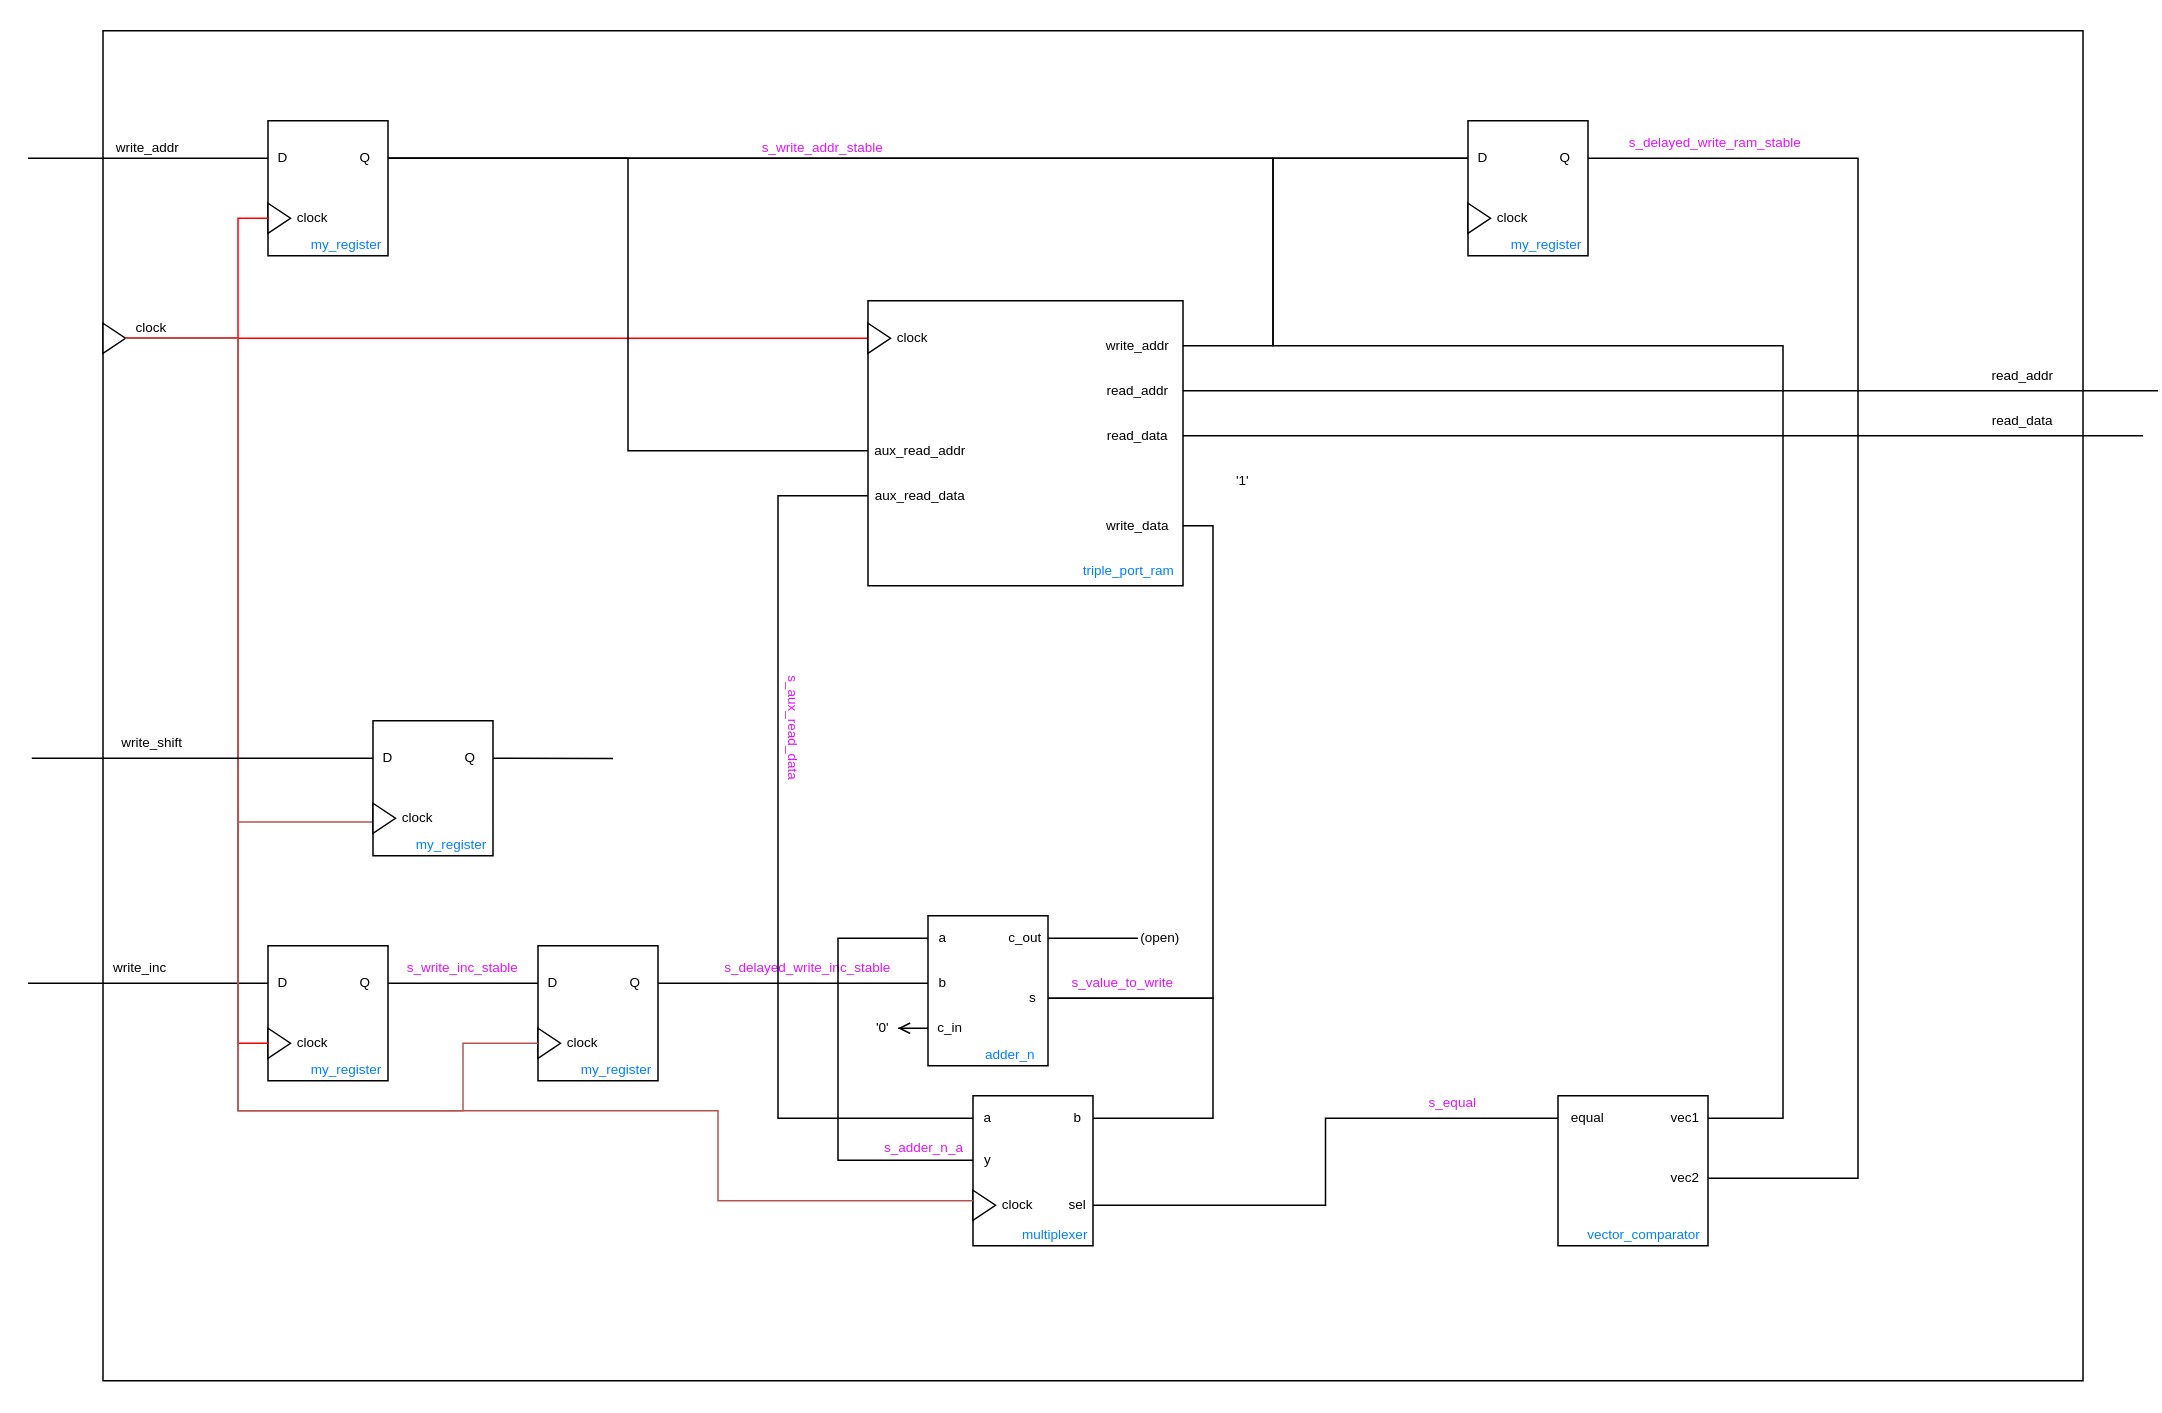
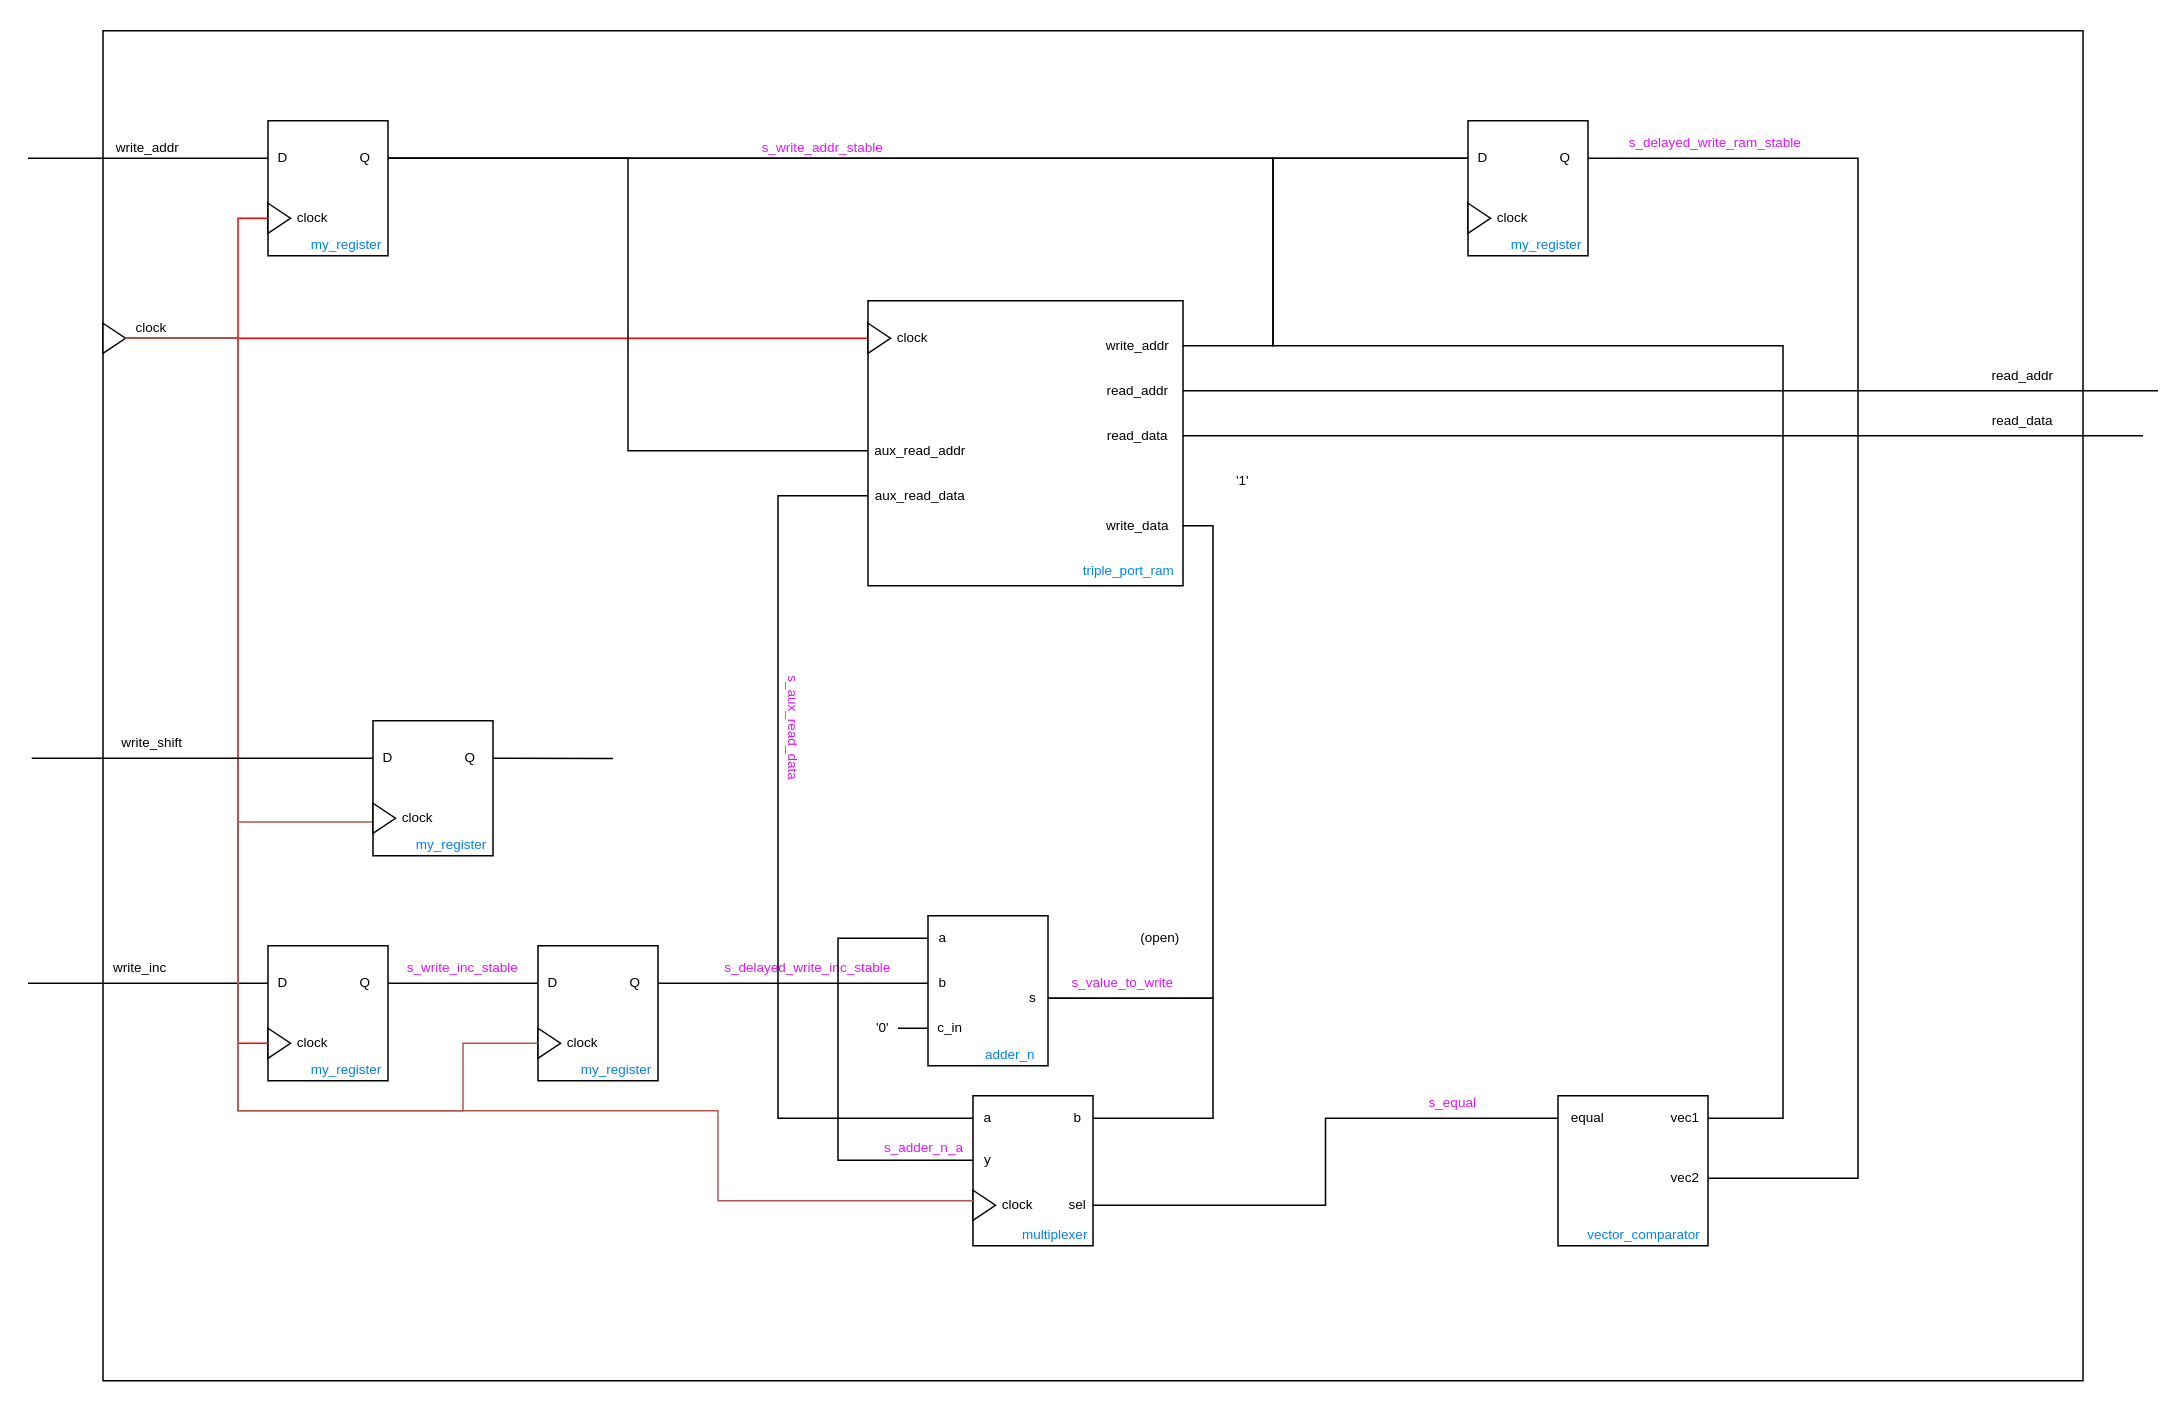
(1025, 938) -> none
(1093, 938) -> none
(904, 1028) -> (903, 1028)
